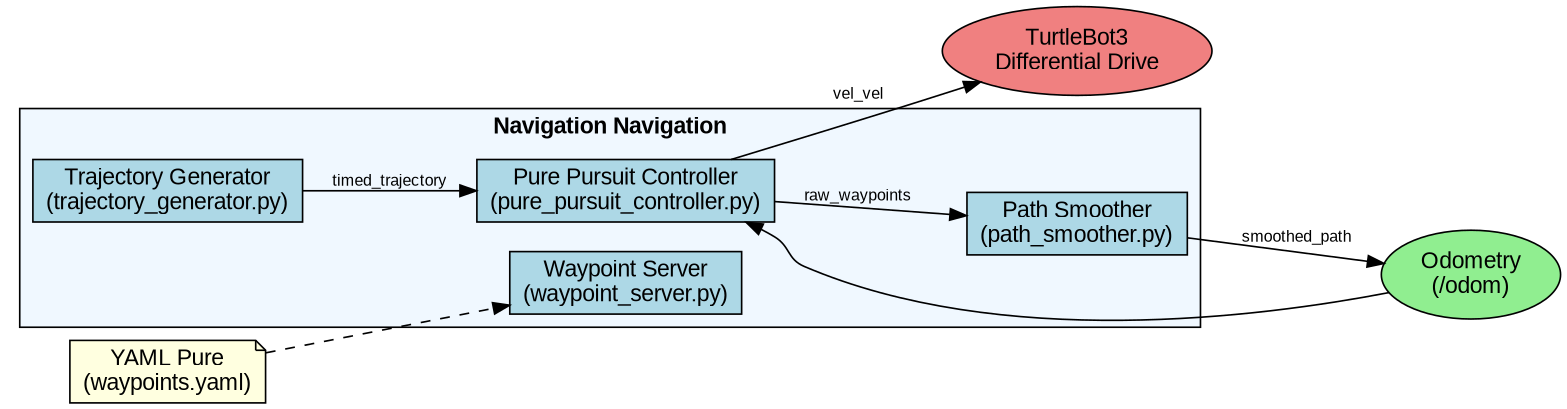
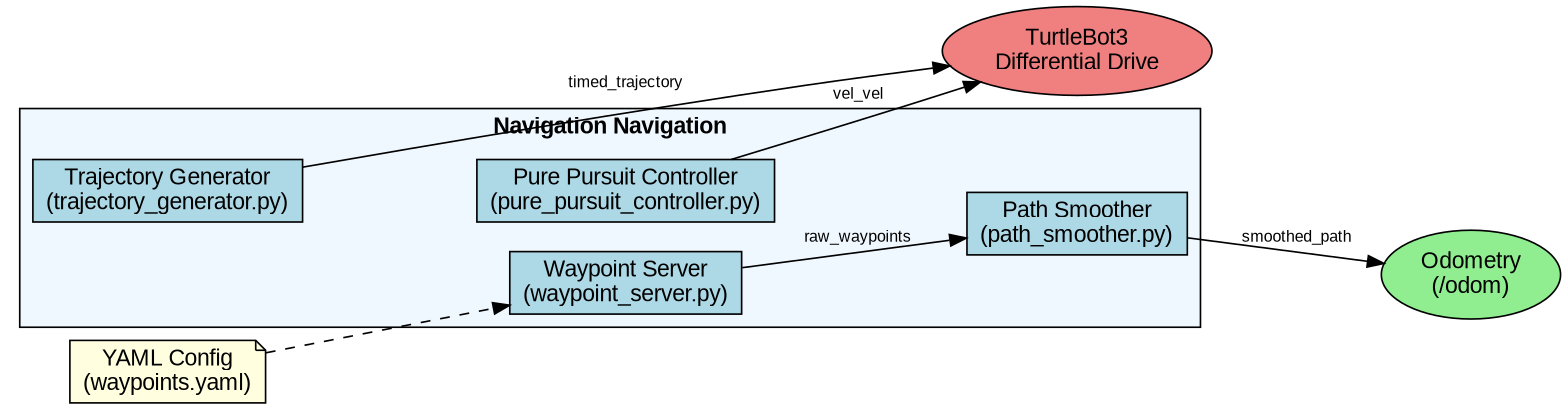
(381, 191) -> (586, 119)
(862, 208) -> (846, 254)
(1033, 317) -> none
(168, 372) -> (168, 372)
